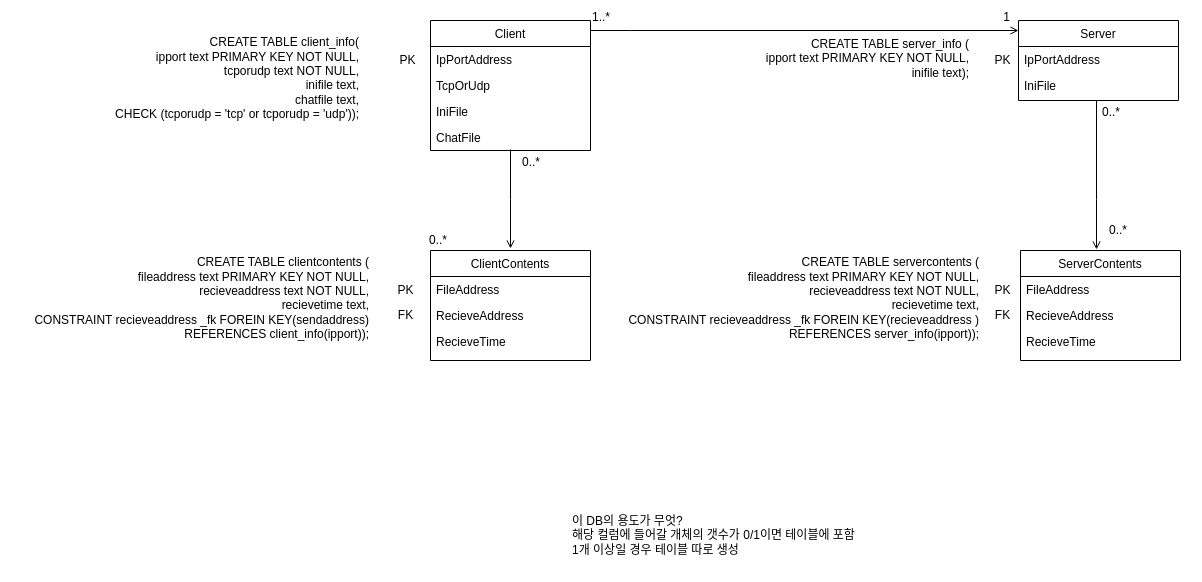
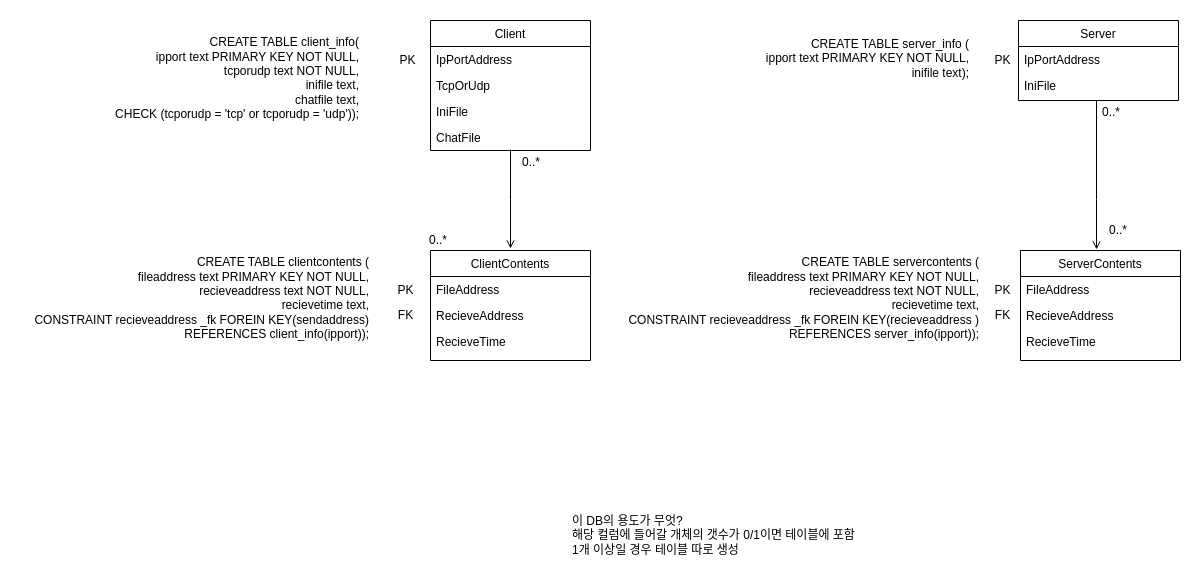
(803, 31) -> none
